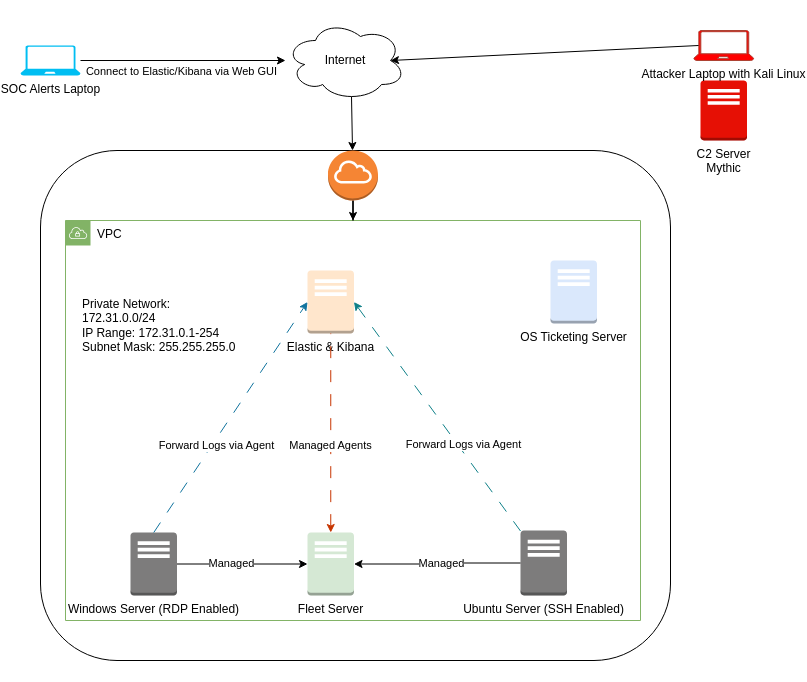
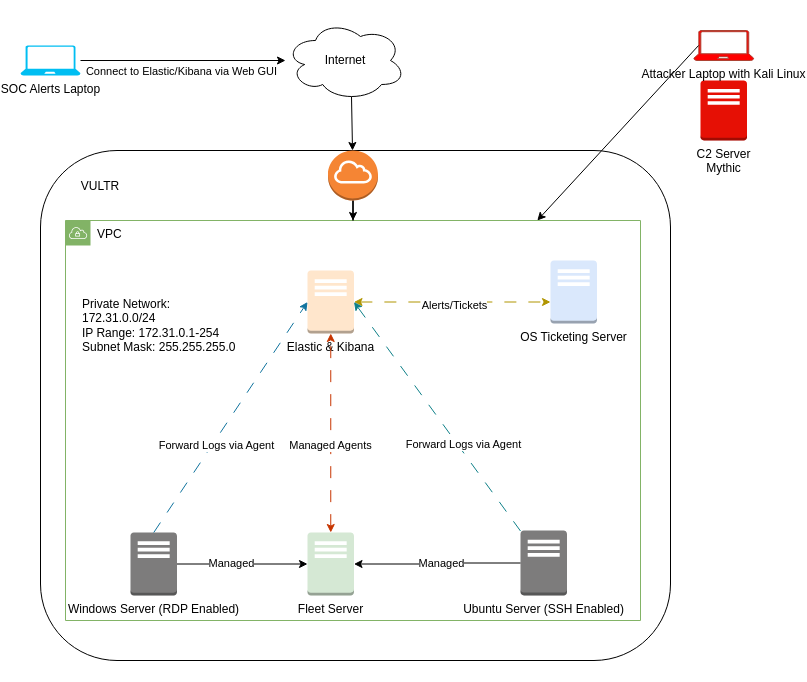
(548, 53) -> (620, 130)
none -> (101, 187)
none -> (449, 302)
(331, 339) -> (331, 342)
